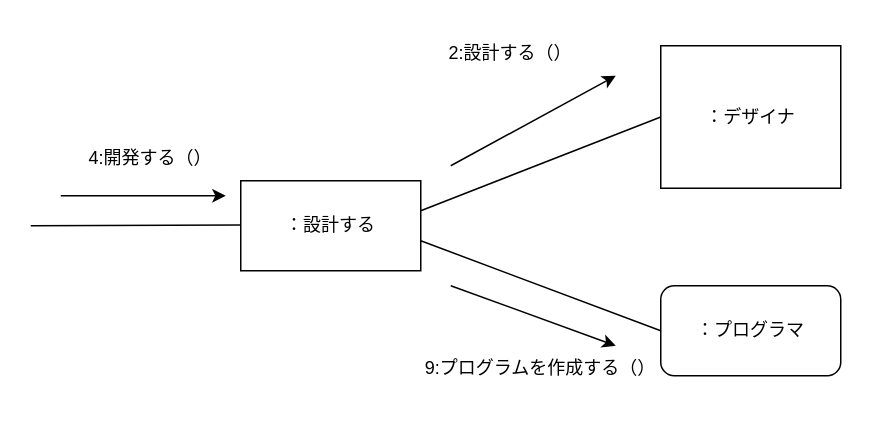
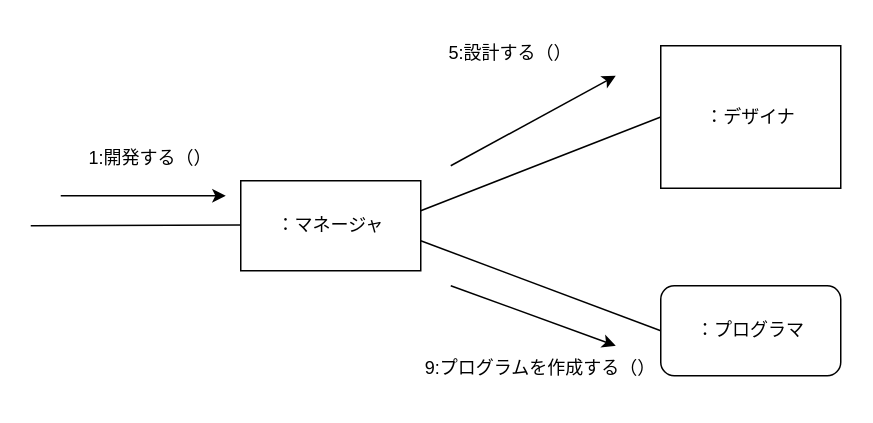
(511, 53) -> (511, 53)
(151, 158) -> (151, 158)
(331, 226) -> (331, 226)
